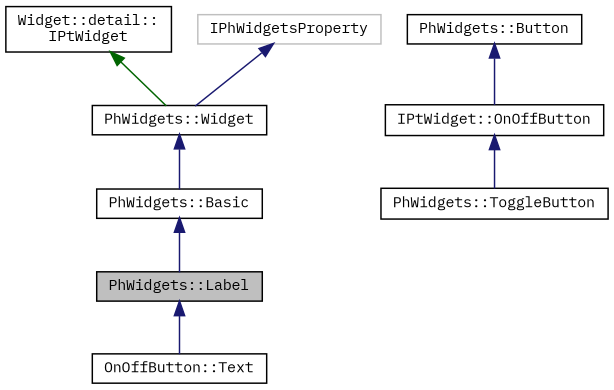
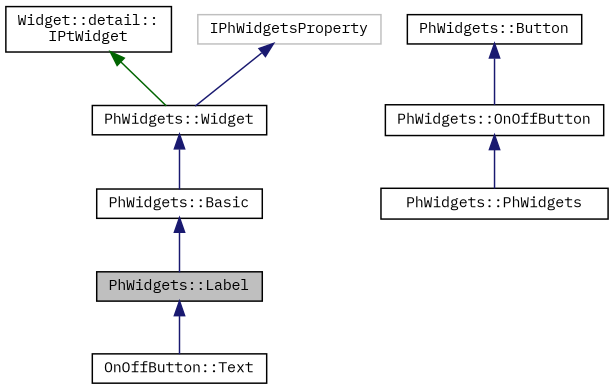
(495, 120) -> (495, 120)
(495, 204) -> (495, 204)
